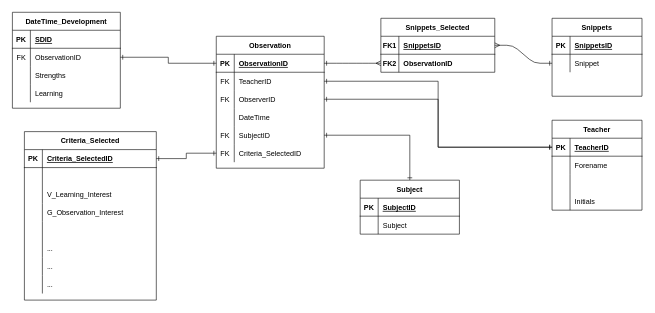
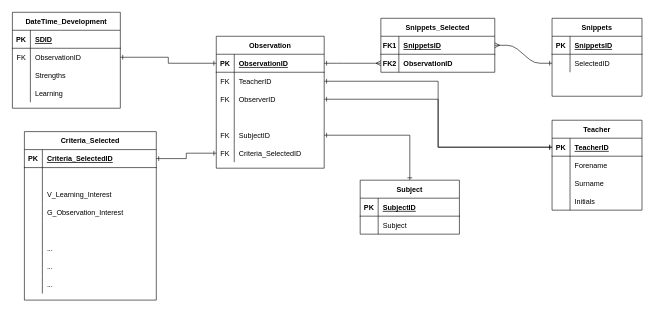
(588, 64) -> (594, 64)
(279, 117) -> none
none -> (606, 183)
